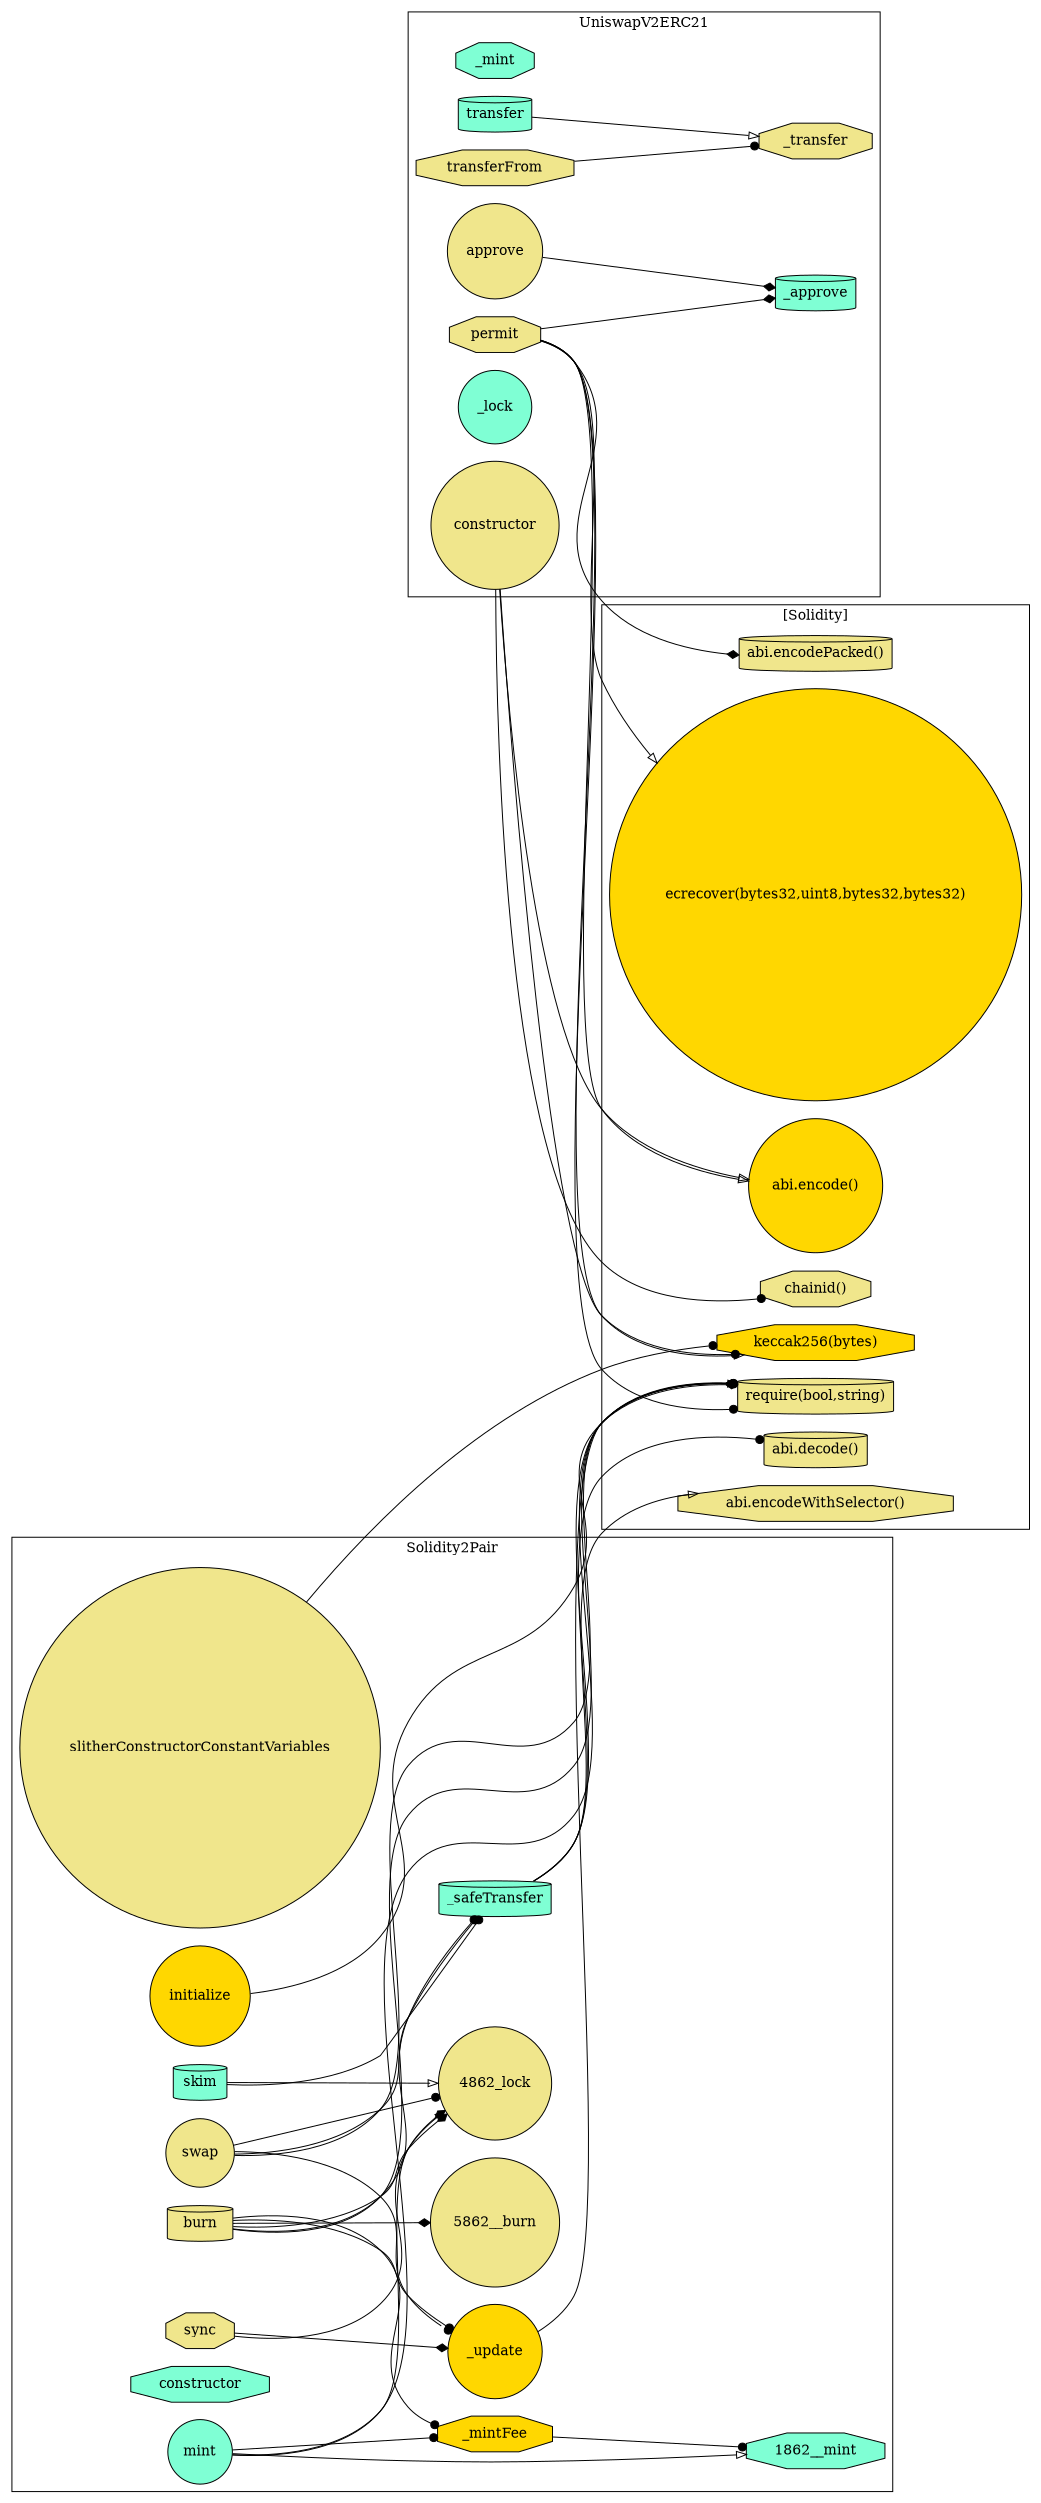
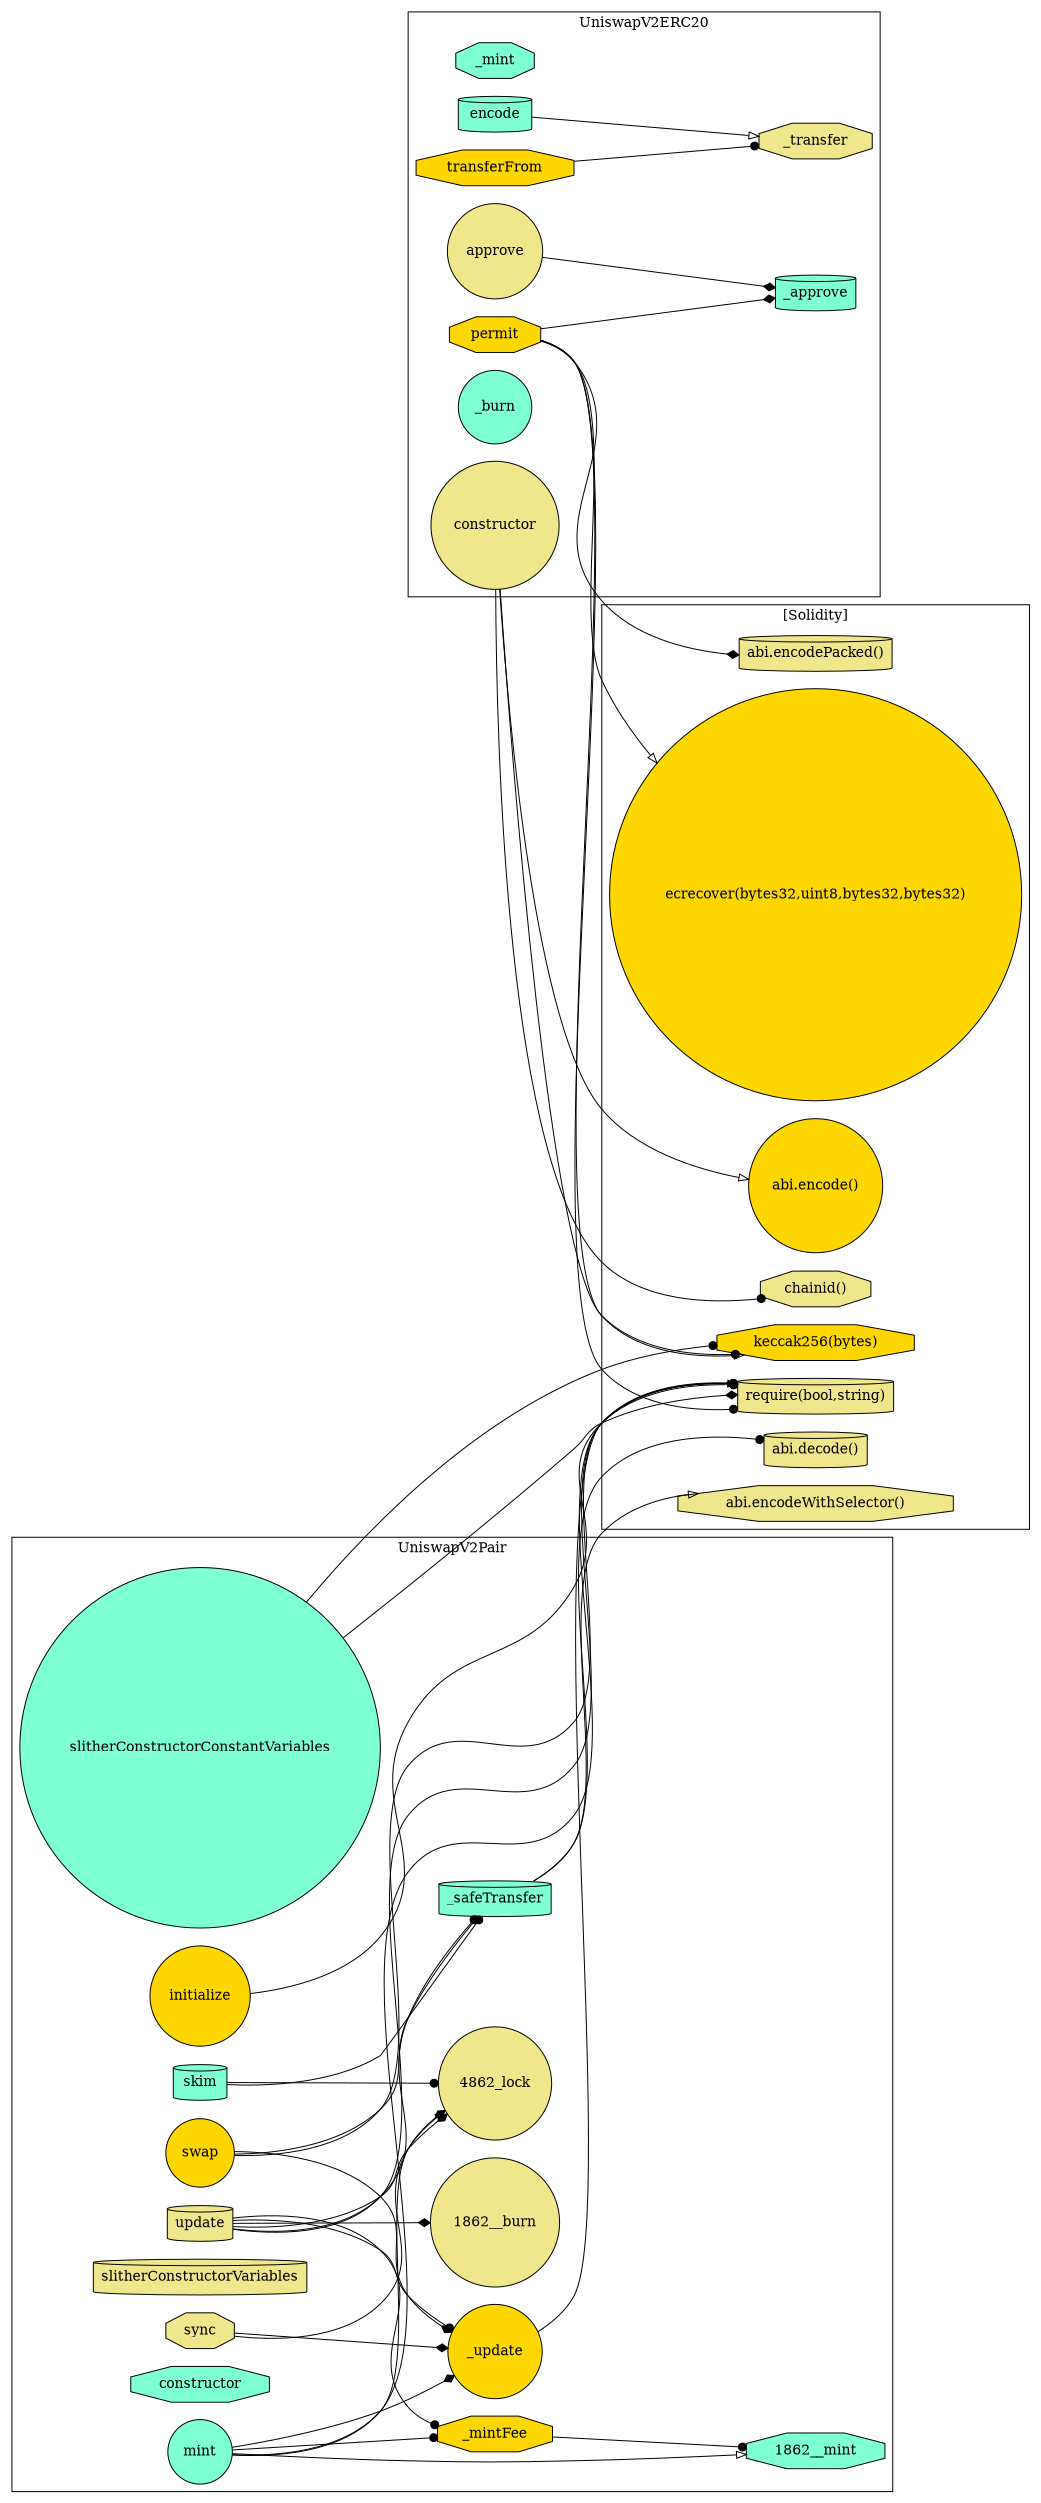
(644, 23) -> (644, 23)
(495, 114) -> (495, 114)
(495, 168) -> (495, 168)
(495, 335) -> (495, 335)
(495, 407) -> (495, 407)
(586, 1007) -> none
(452, 1549) -> (452, 1549)
(579, 1593) -> (524, 1492)
(462, 1668) -> (462, 1668)
(200, 1748) -> (200, 1748)
(329, 2083) -> (329, 2083)
(333, 2122) -> none
(200, 2153) -> (200, 2153)
(372, 2190) -> (372, 2190)
(495, 2222) -> (495, 2222)
(200, 2223) -> (200, 2223)
none -> (200, 2277)
none -> (341, 2424)
